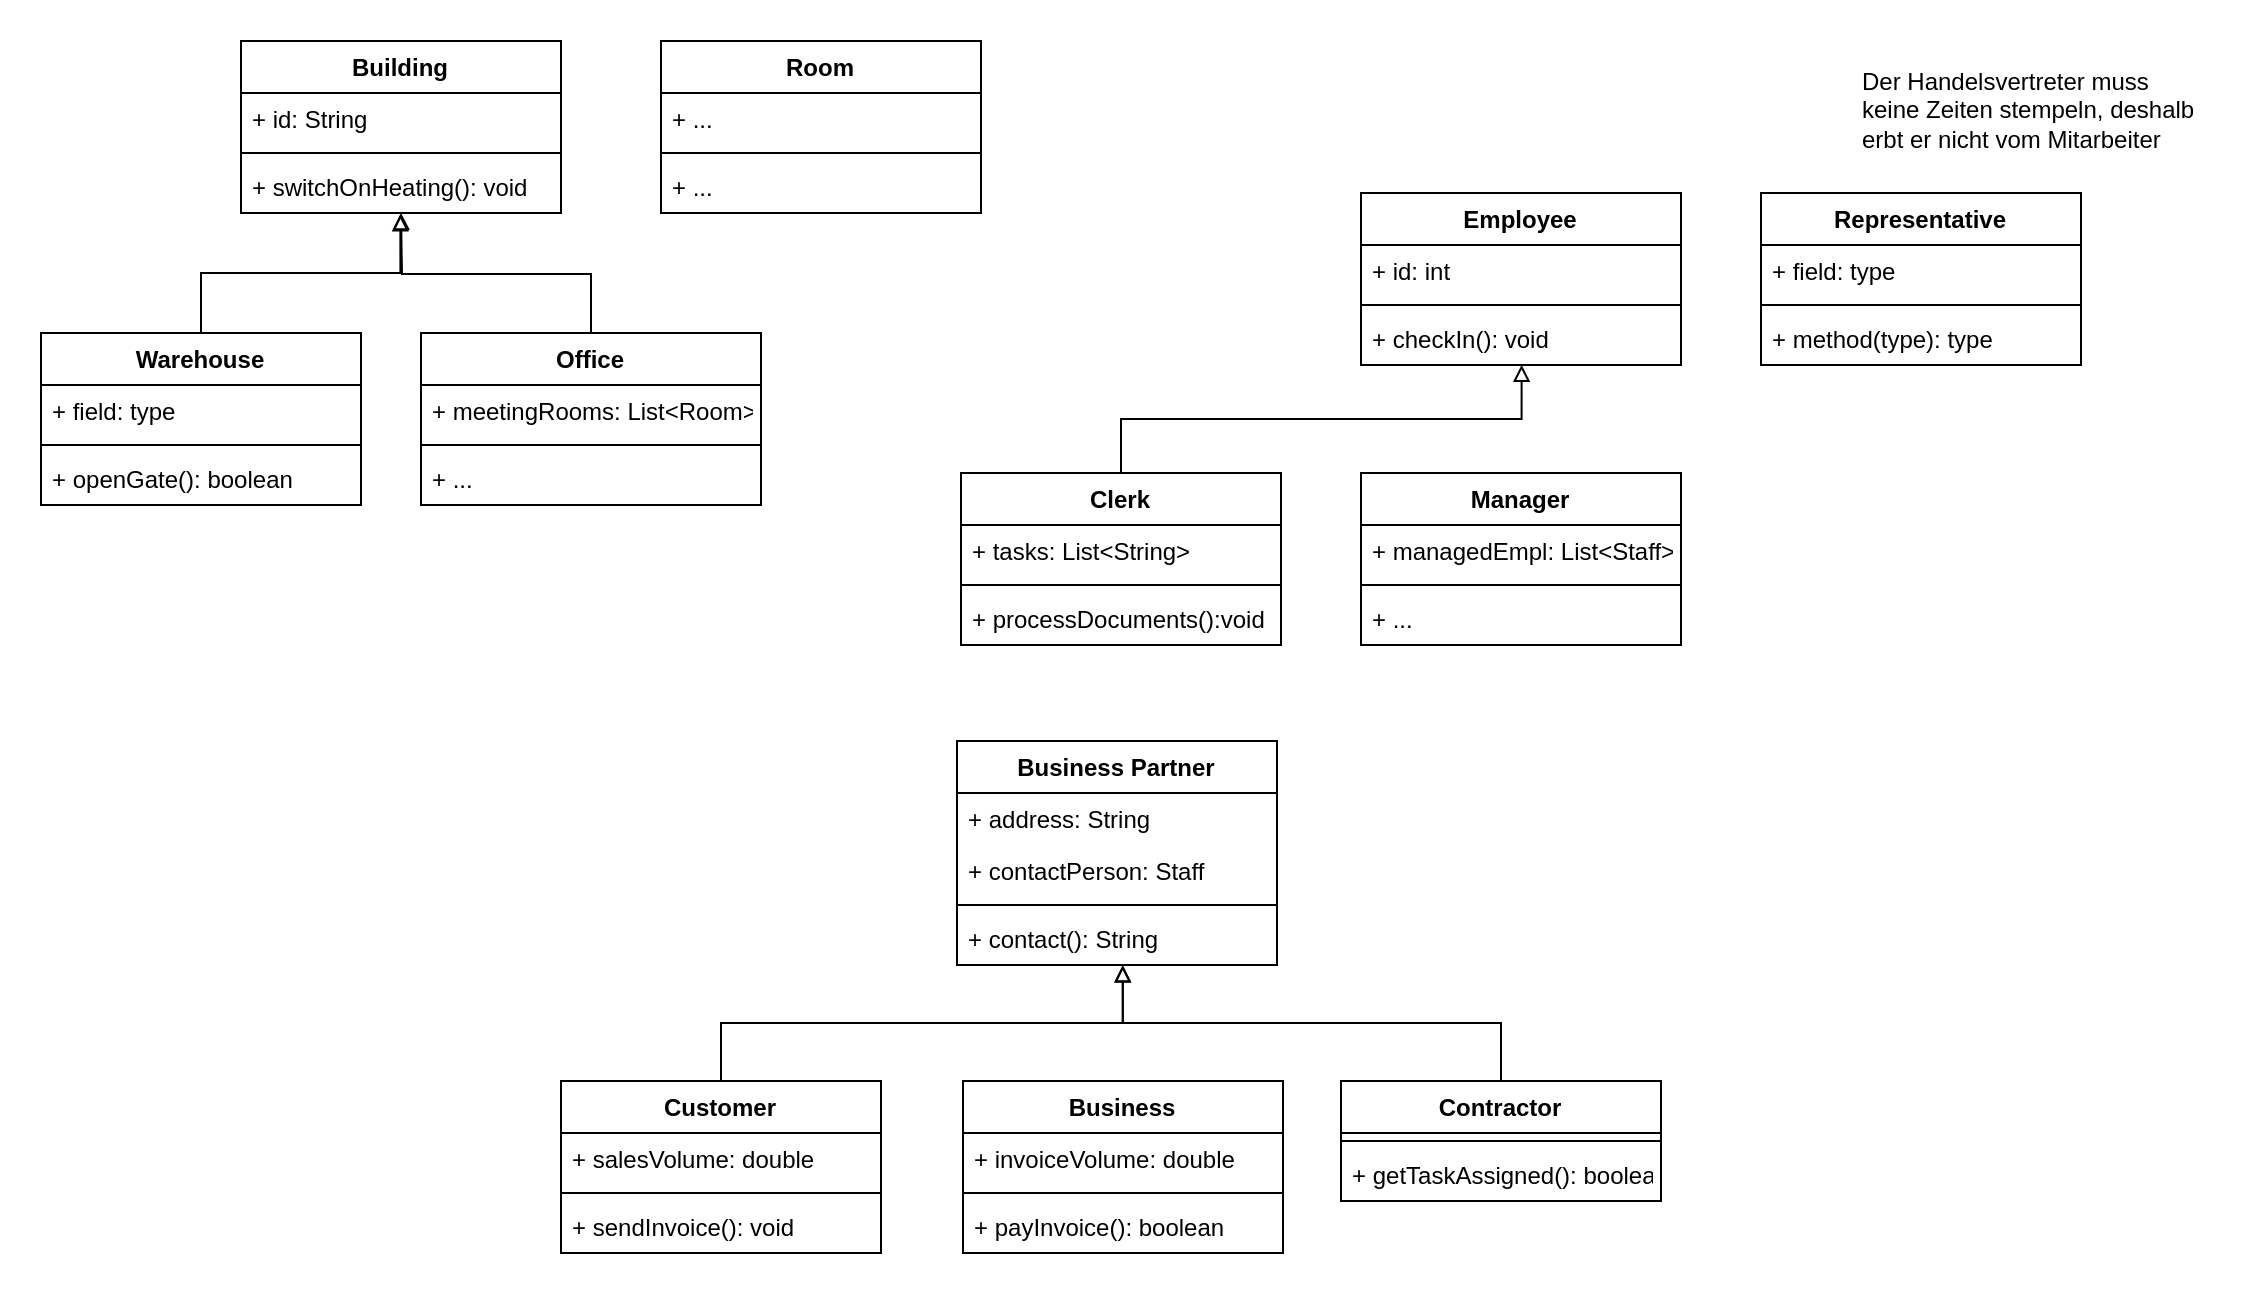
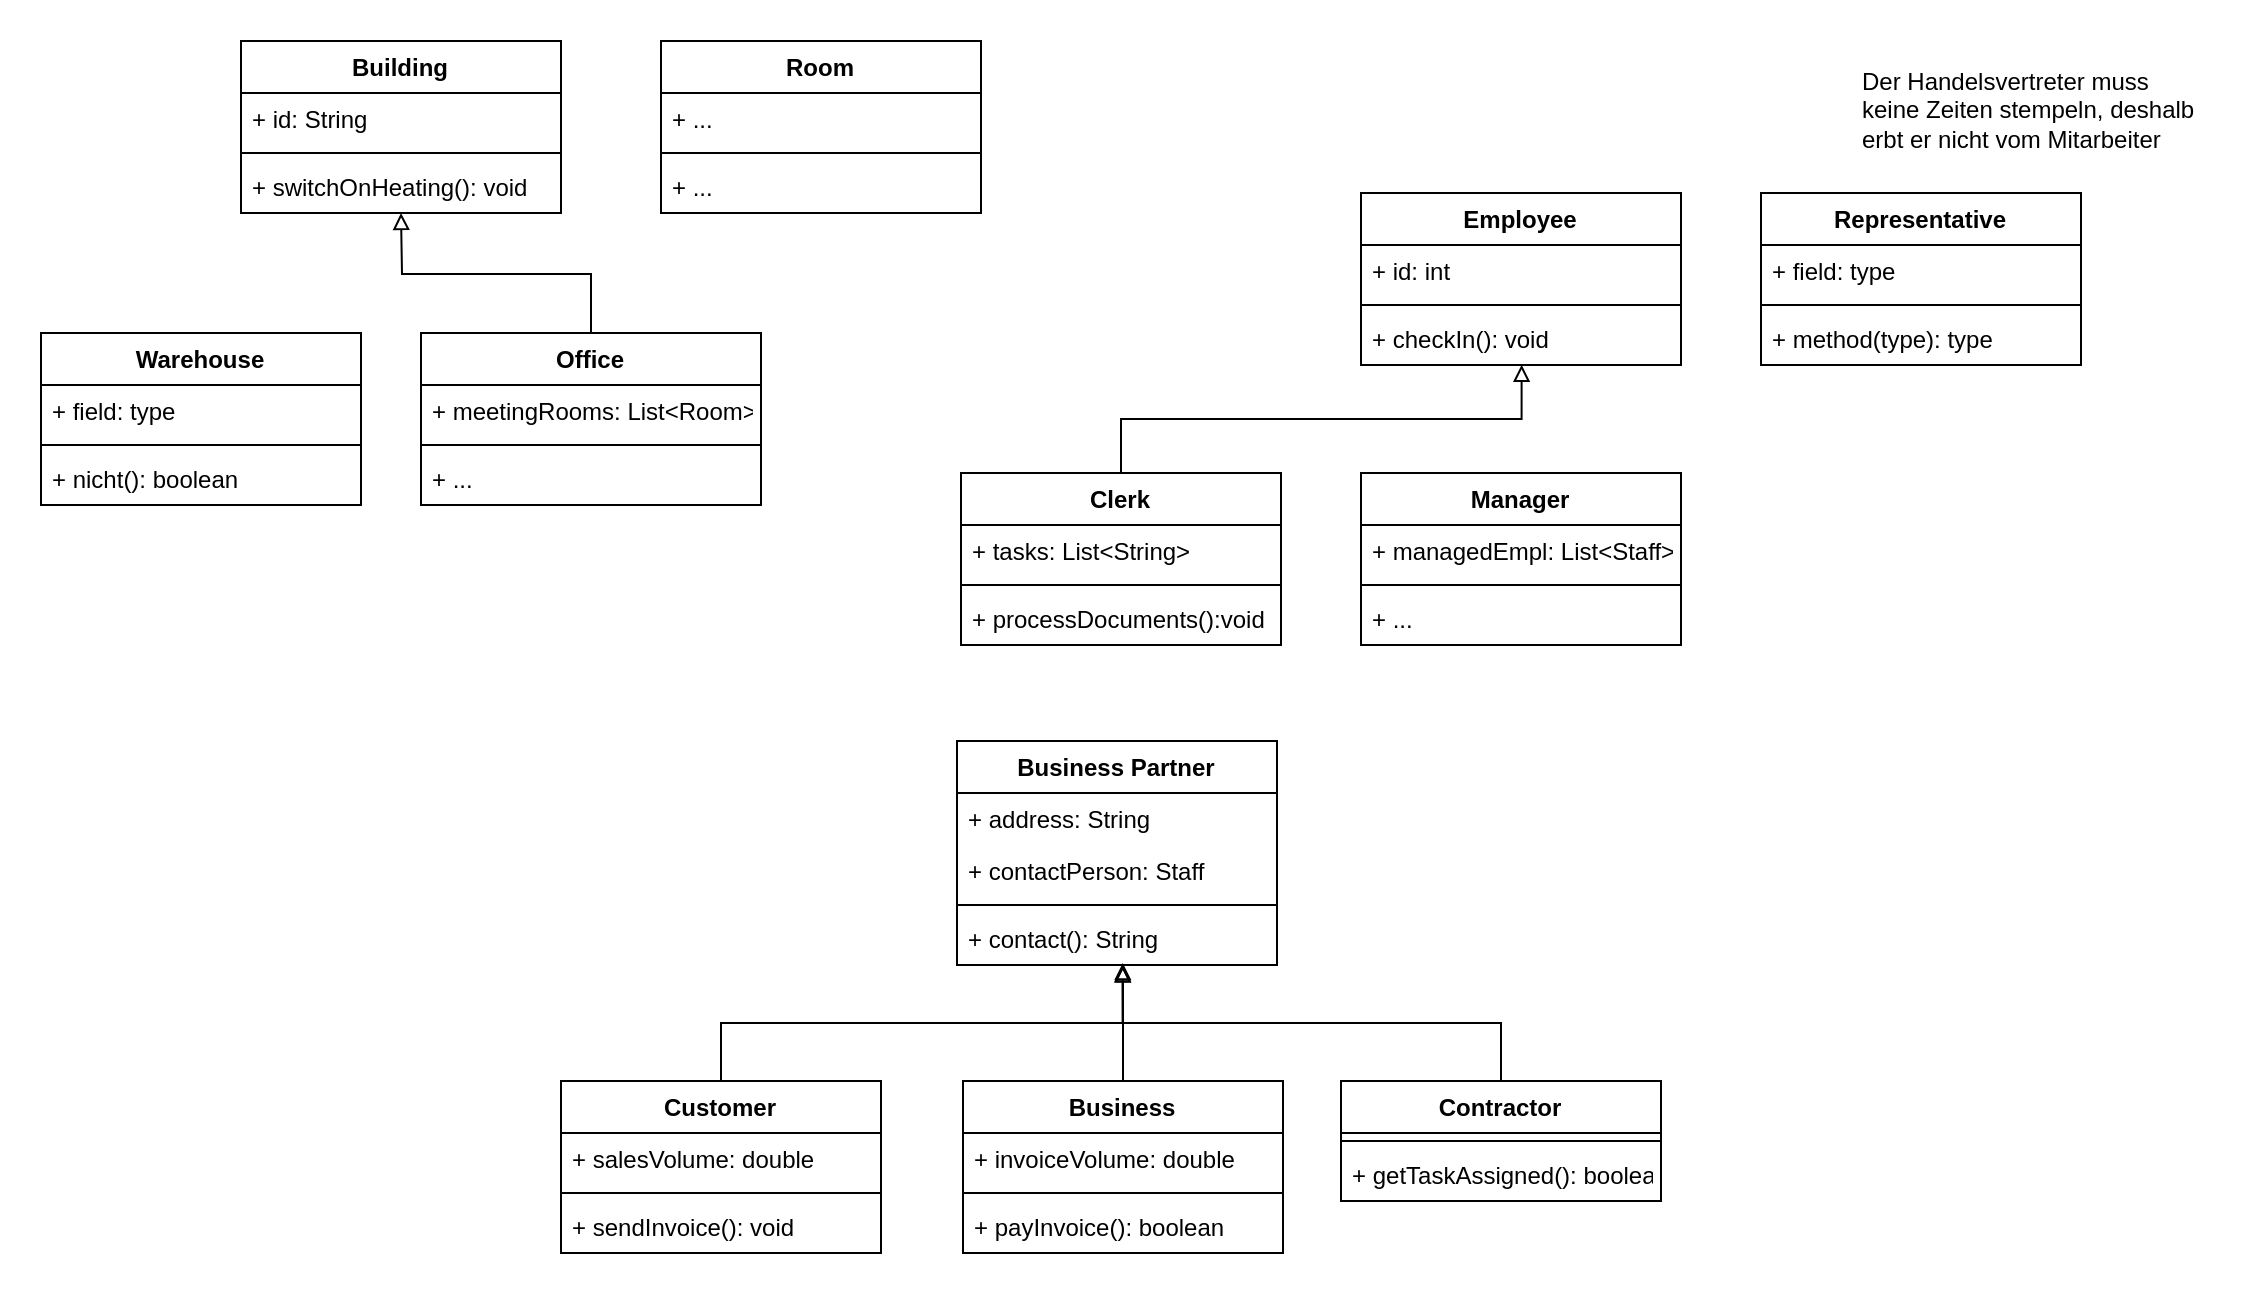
(269, 273) -> none
(181, 480) -> (157, 480)
none -> (1123, 1054)
